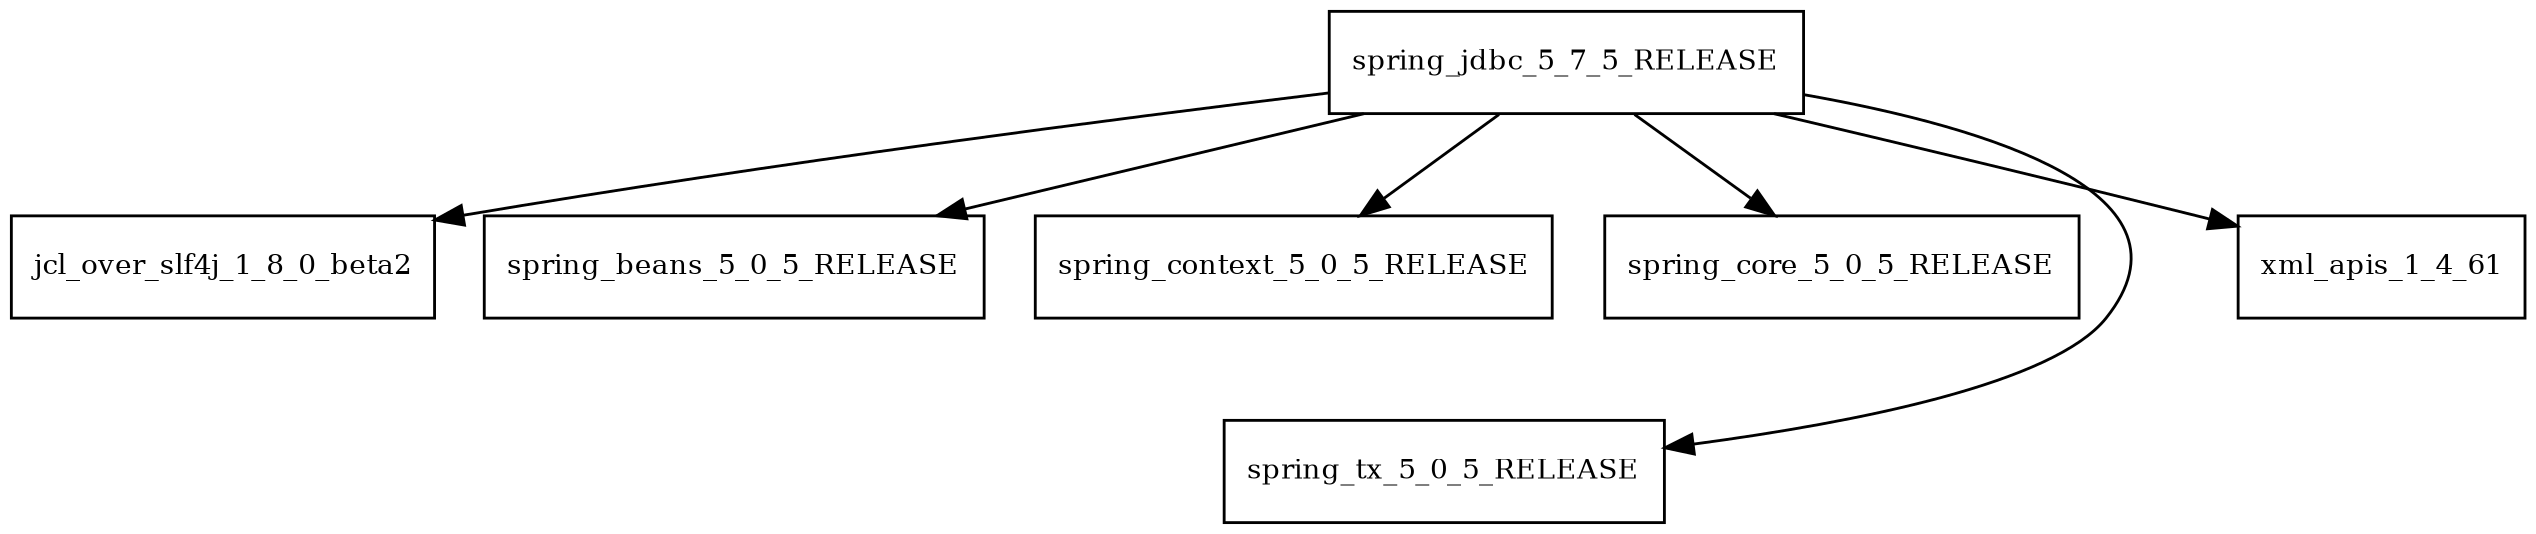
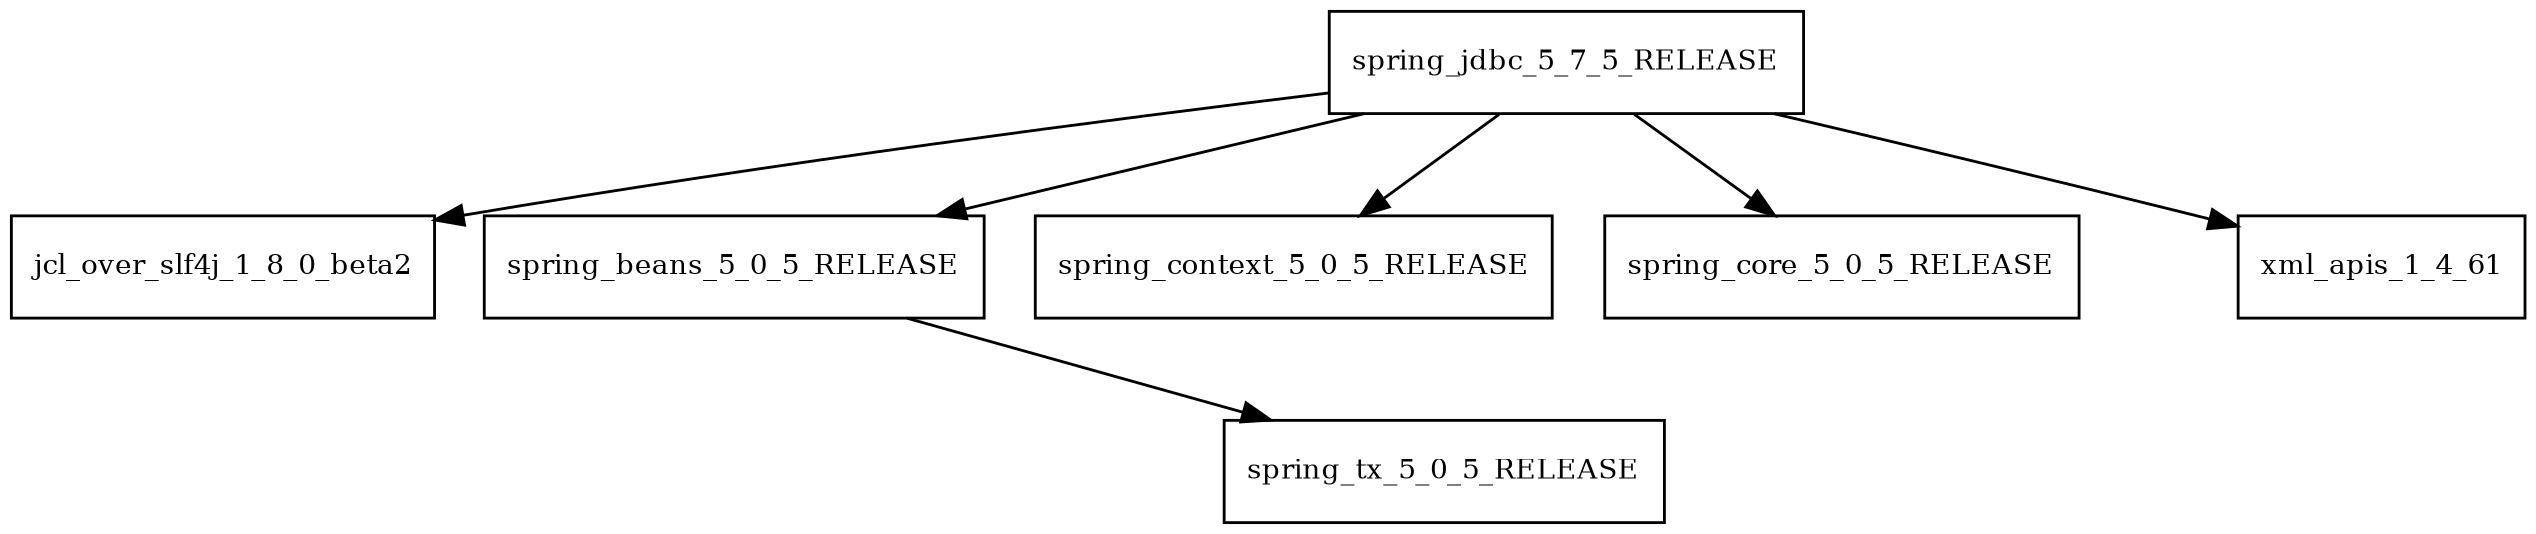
(2109, 312) -> (1075, 365)
